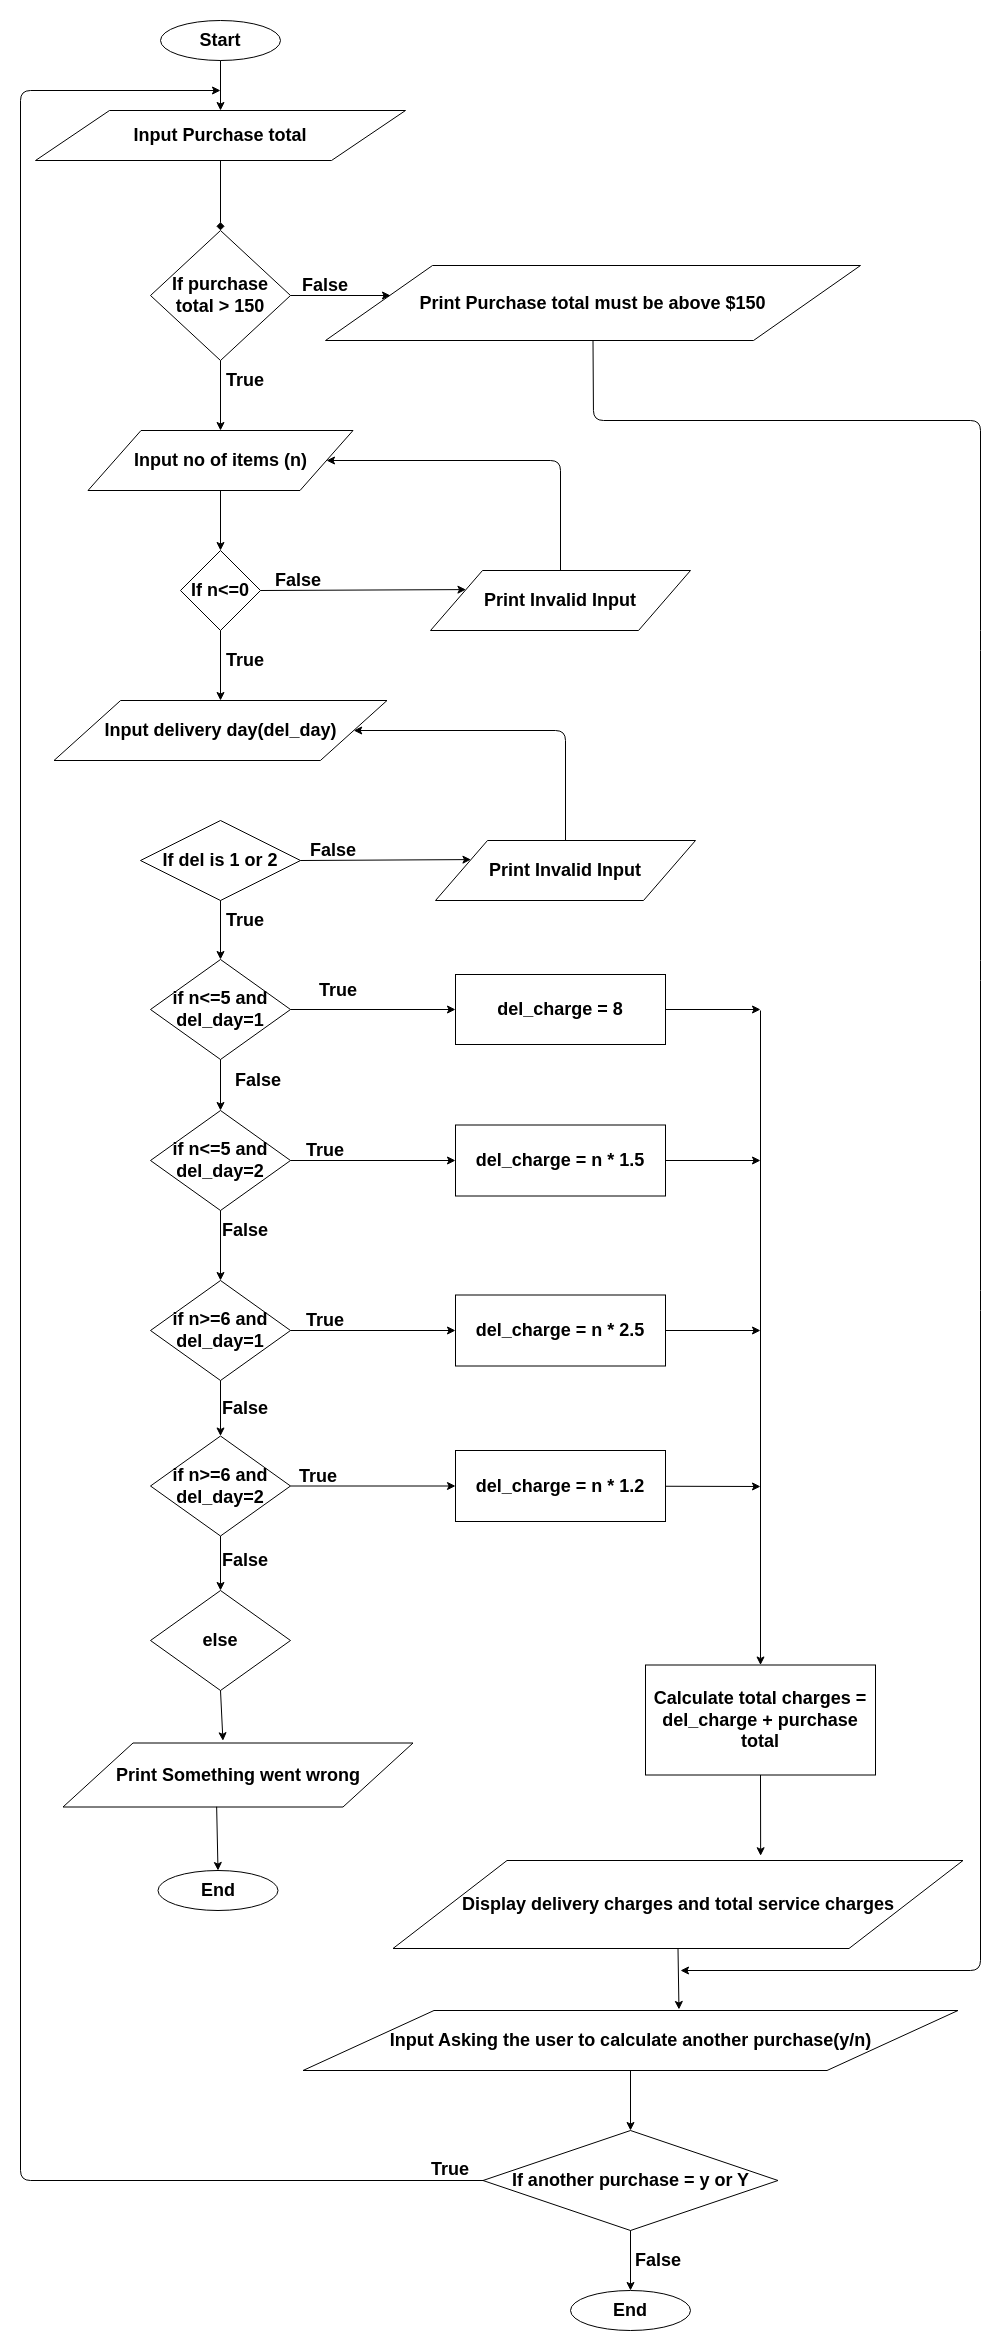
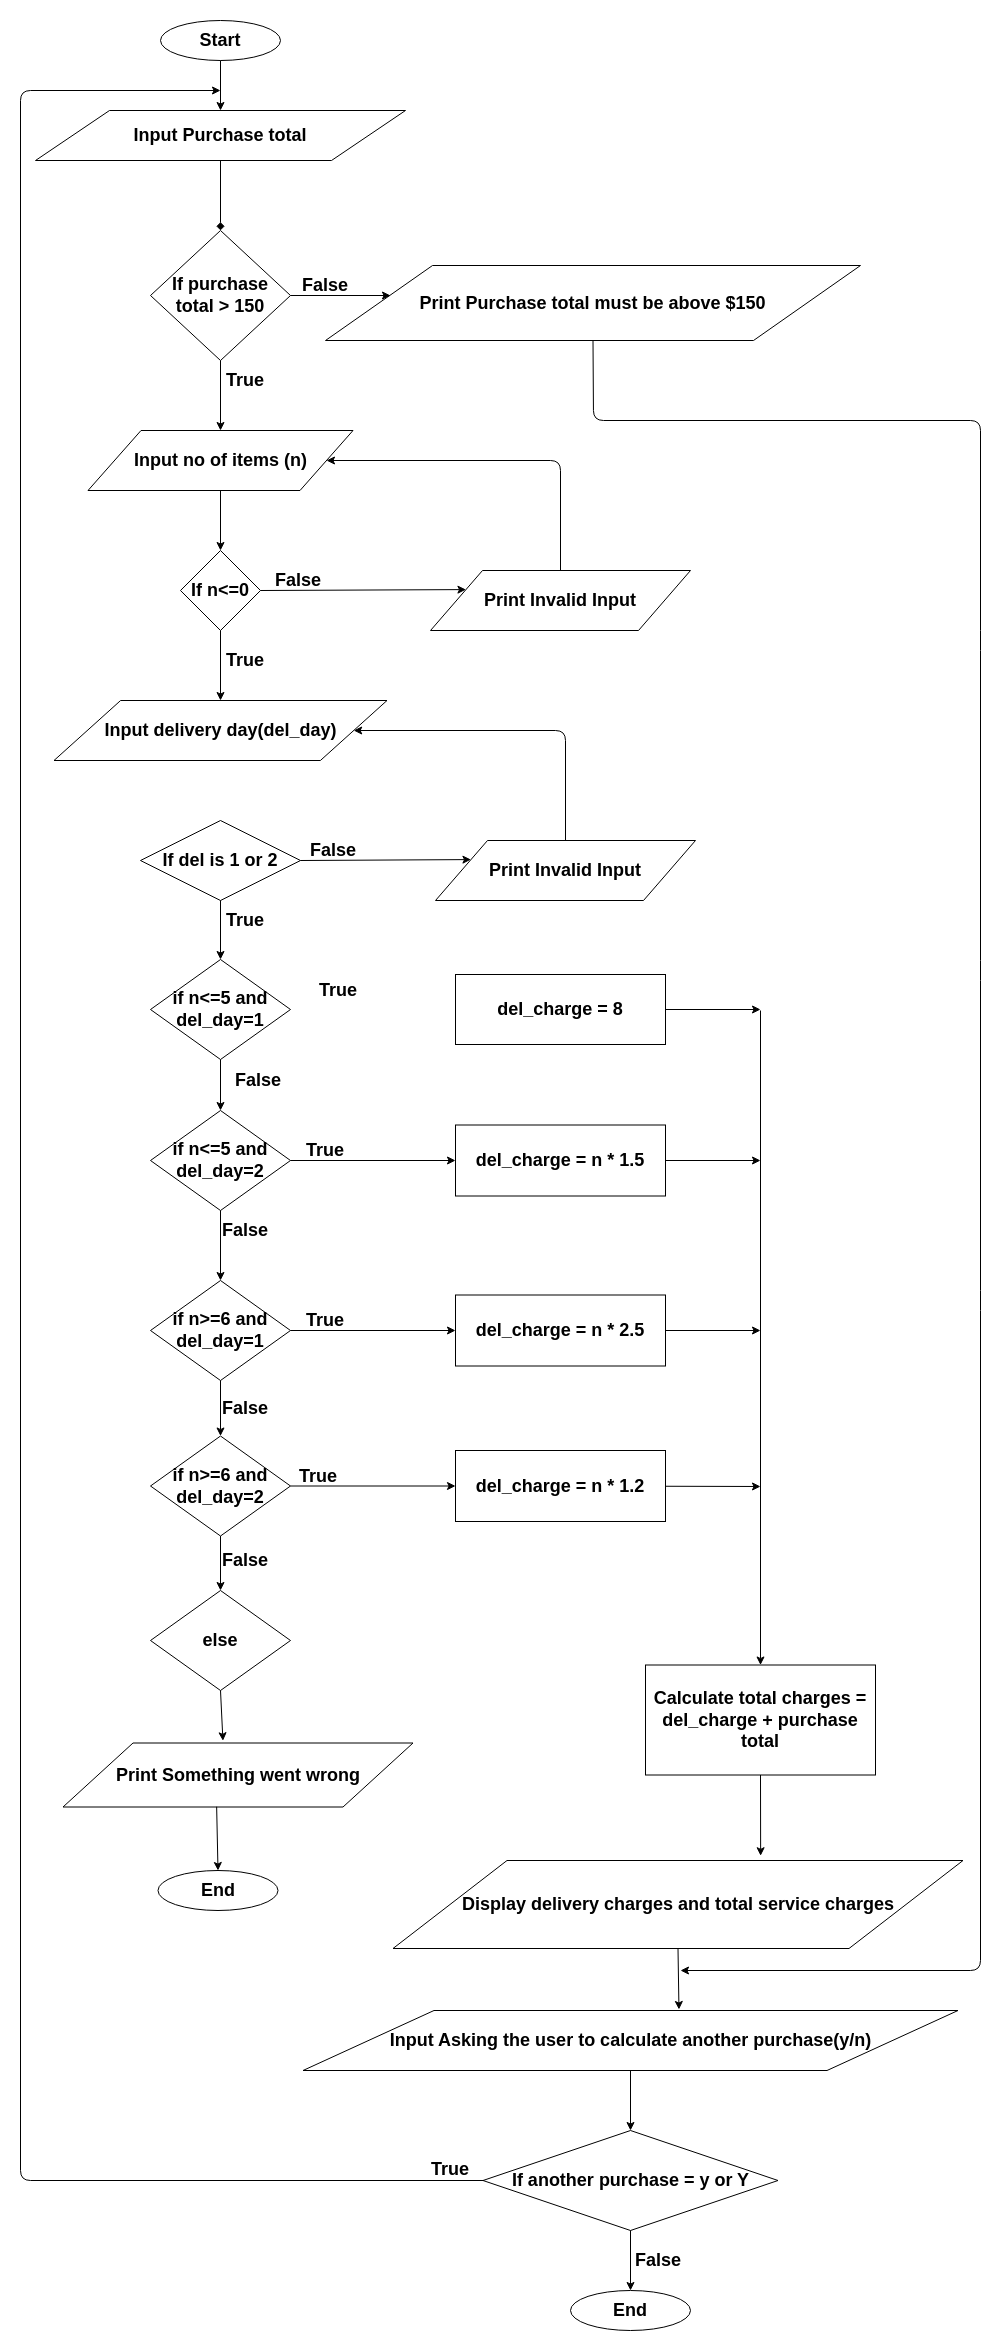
(370, 1010) -> none
